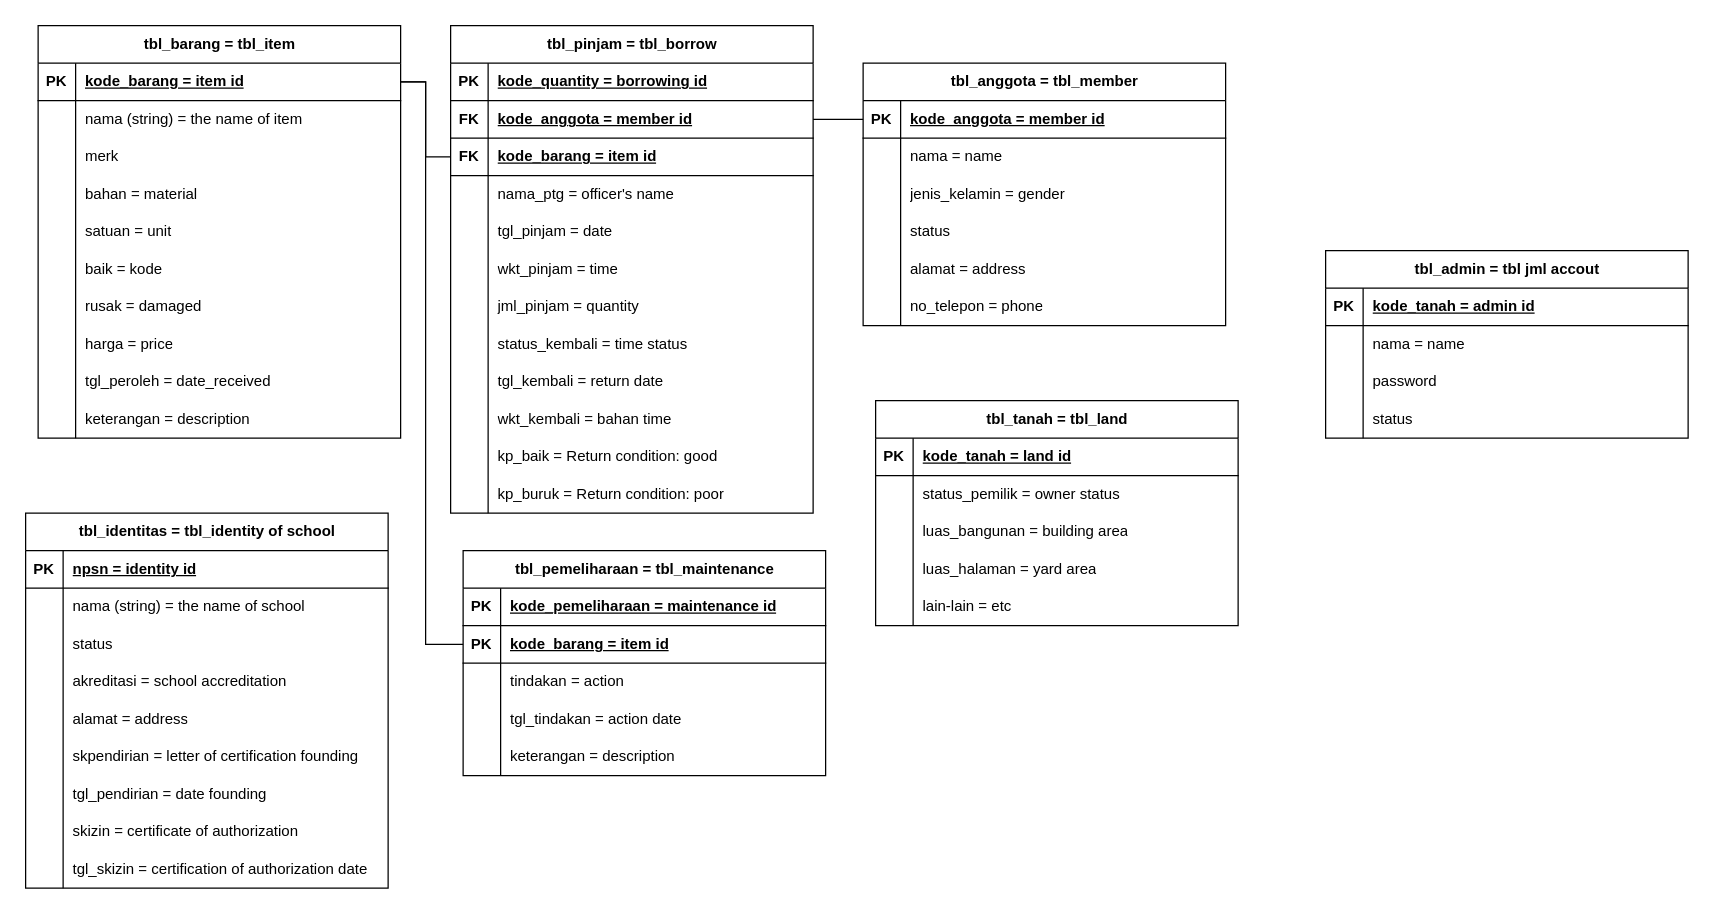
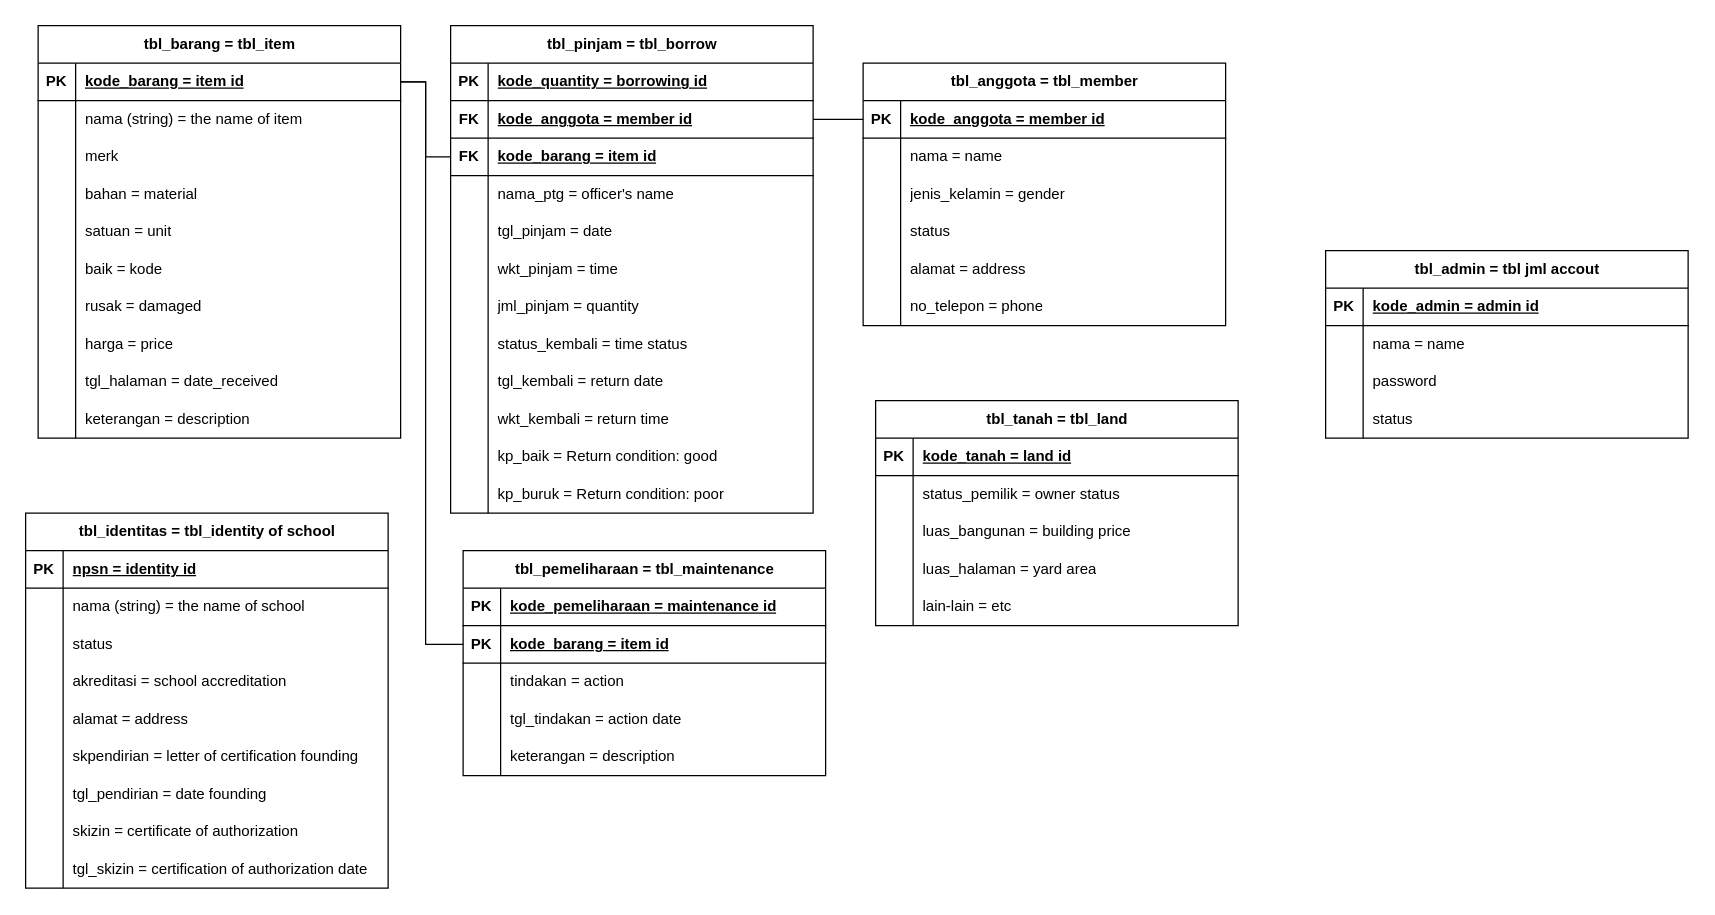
(1452, 307) -> (1450, 307)
(189, 382) -> (189, 382)
(587, 419) -> (591, 419)
(1031, 532) -> (1034, 532)
